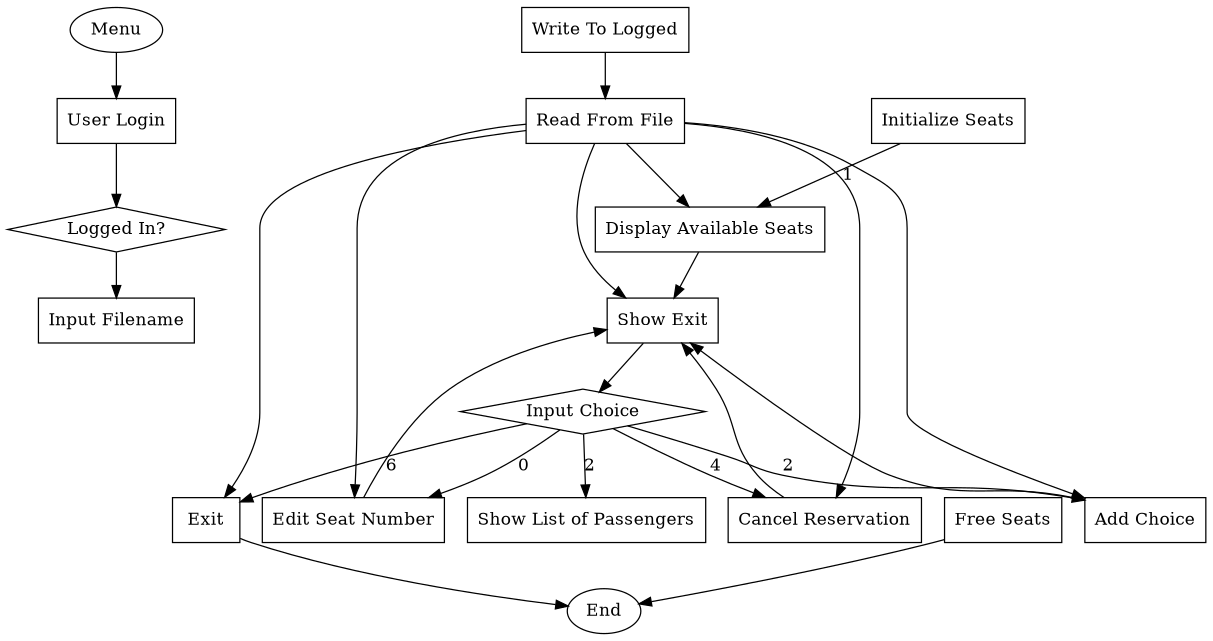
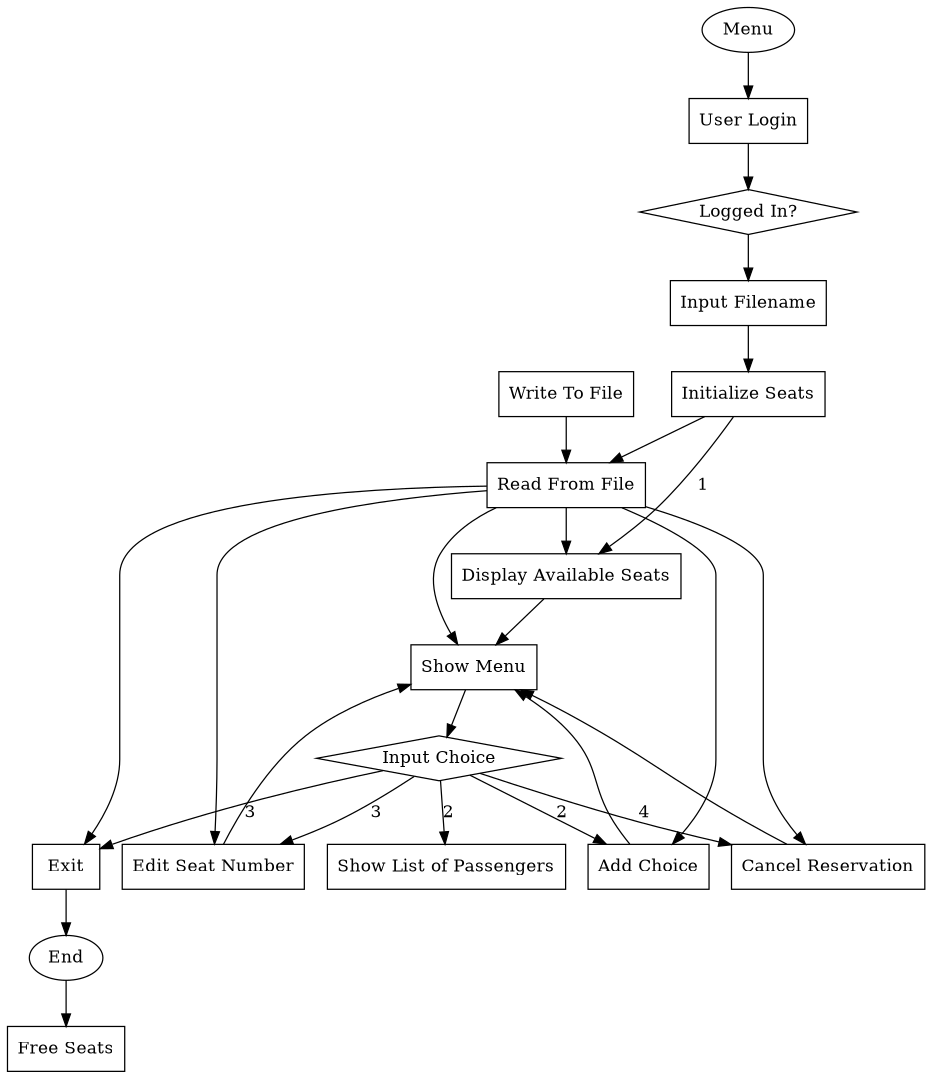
(605, 30) -> (566, 394)
(663, 321) -> (474, 667)
none -> (748, 342)
none -> (663, 437)
(392, 466) -> (251, 813)
(524, 466) -> (377, 813)
(798, 573) -> (66, 997)
